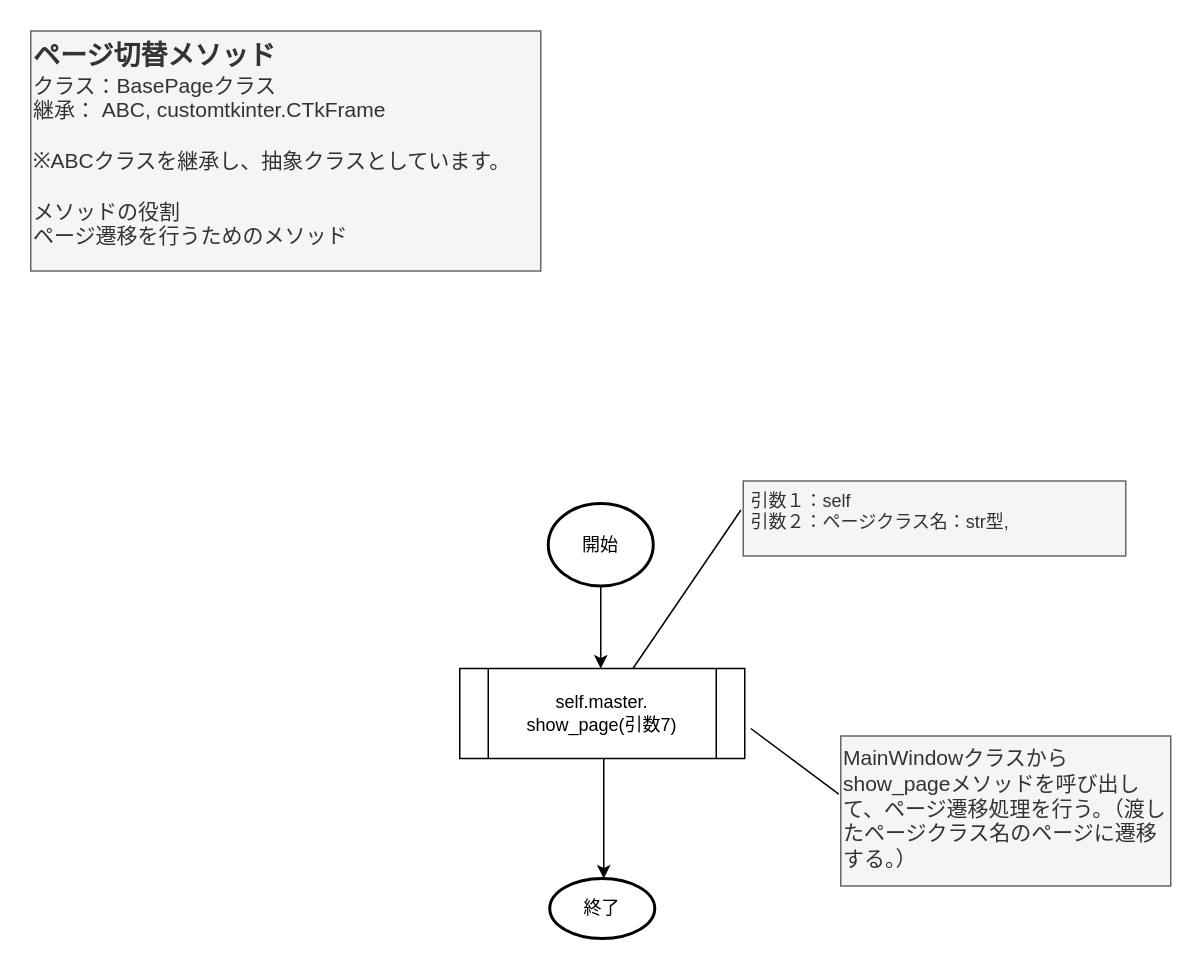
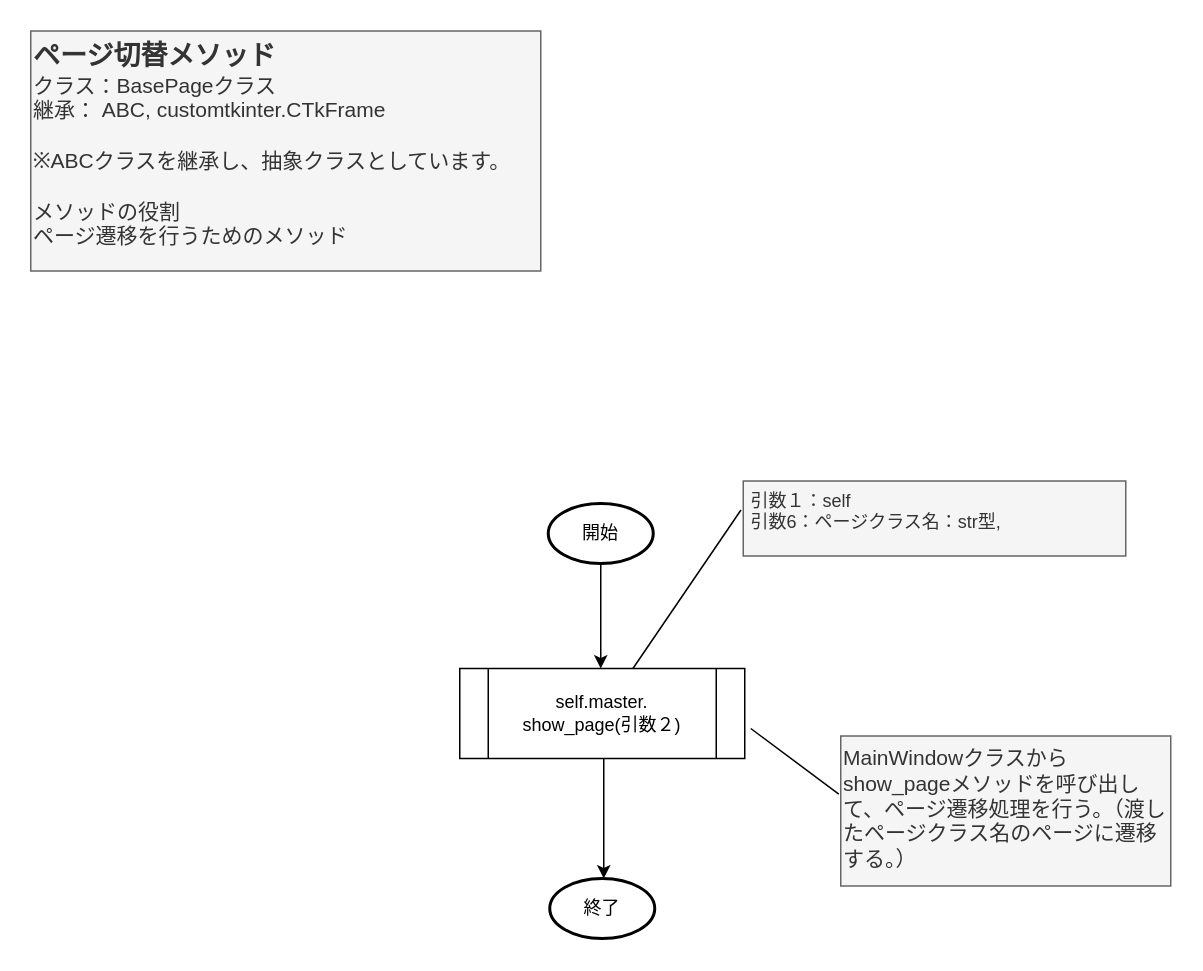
(881, 513) -> (877, 513)
(601, 545) -> (601, 533)
(602, 713) -> (602, 713)
